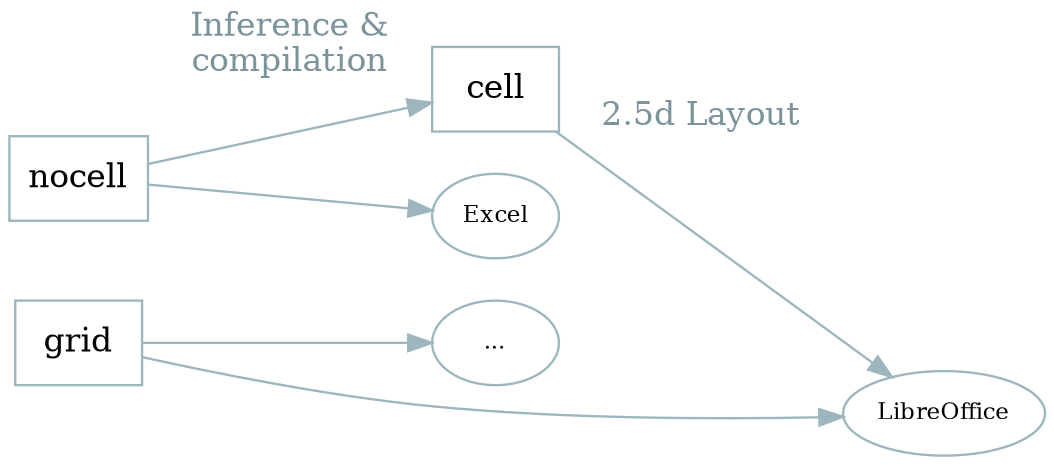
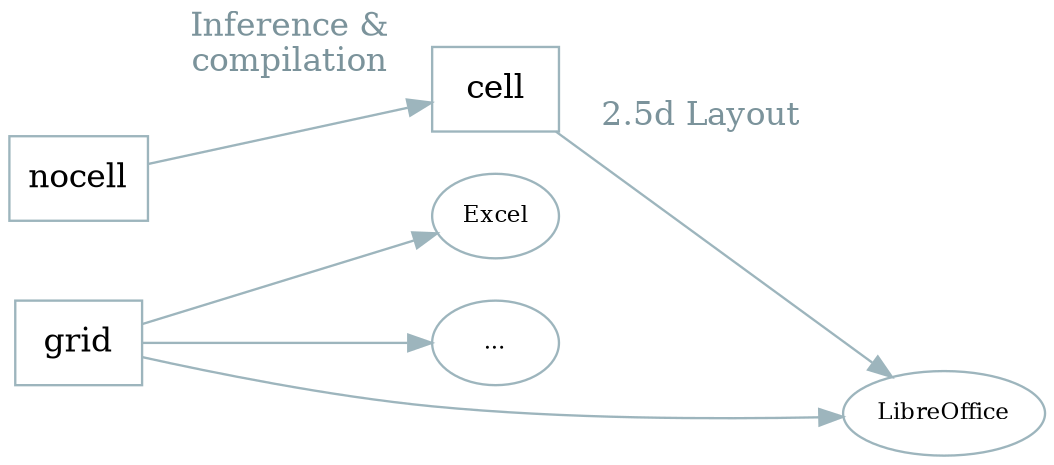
(278, 196) -> (278, 282)
